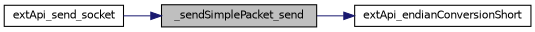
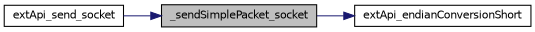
(239, 16) -> (239, 16)
